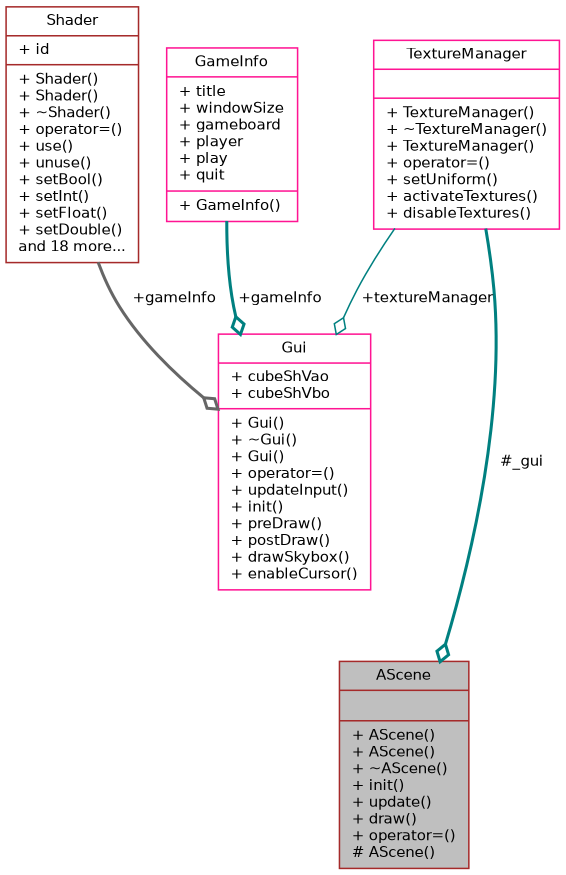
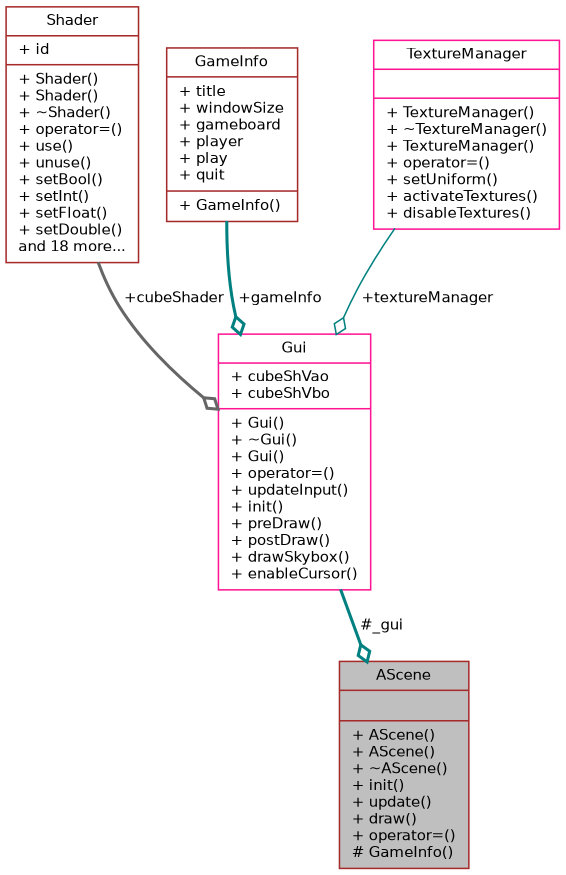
(232, 135) -> (232, 135)
(172, 298) -> (172, 298)
(490, 438) -> (351, 617)
(393, 852) -> (403, 852)
